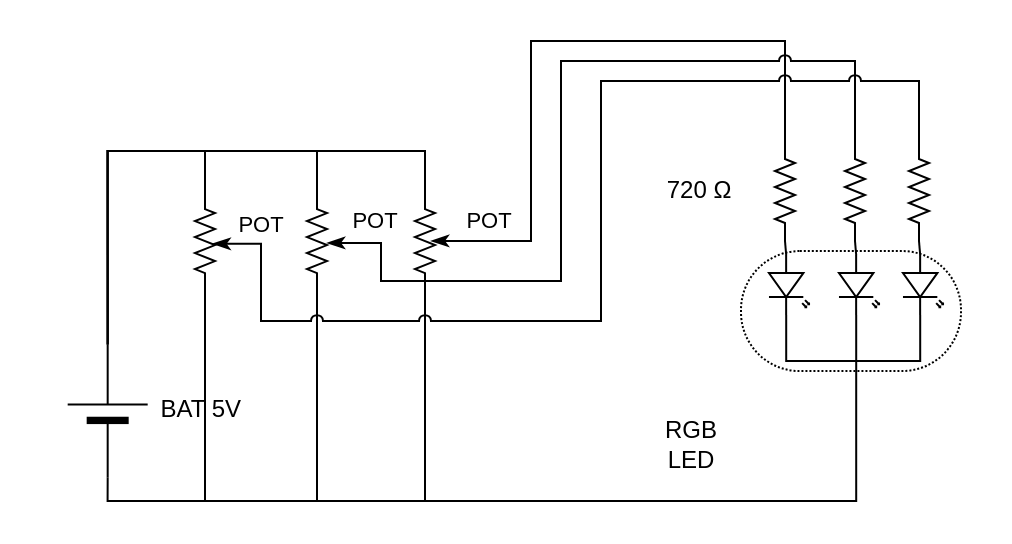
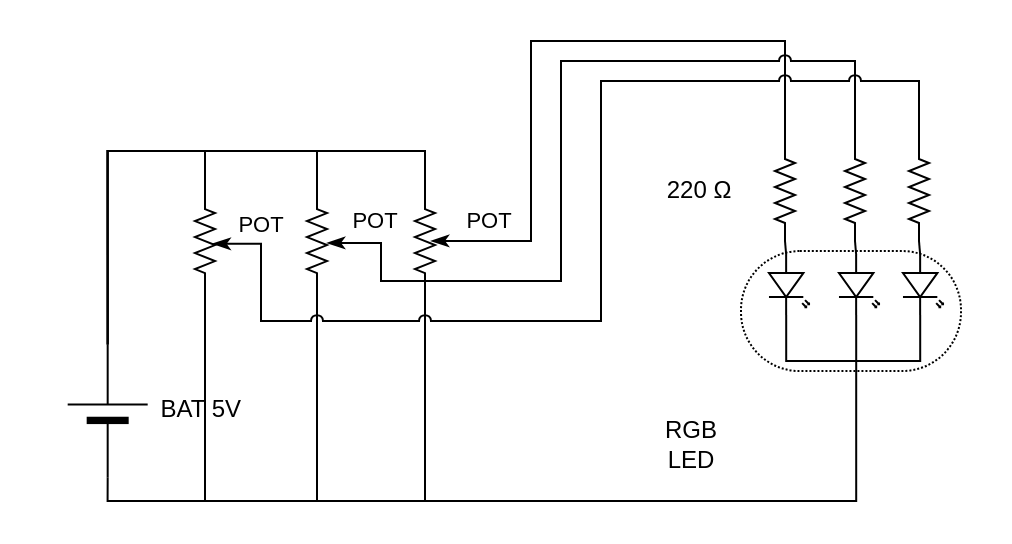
(700, 191) -> (700, 191)
